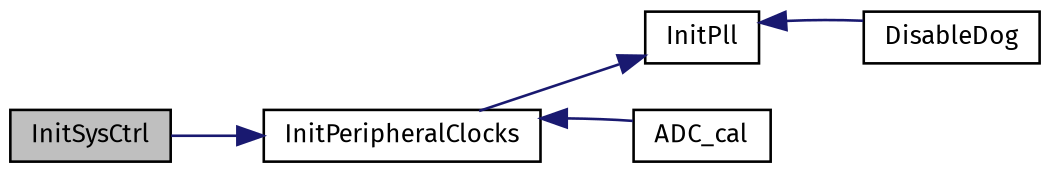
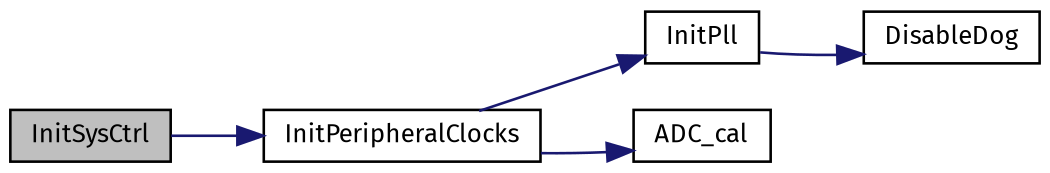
(825, 20) -> (799, 55)
(600, 119) -> (574, 153)
